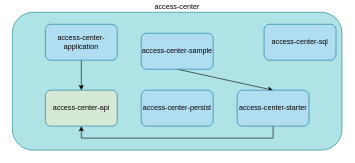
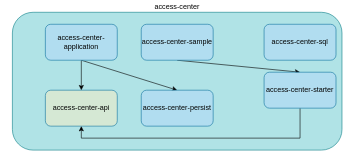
(177, 51) -> (177, 42)
none -> (128, 75)
(273, 108) -> (300, 90)
